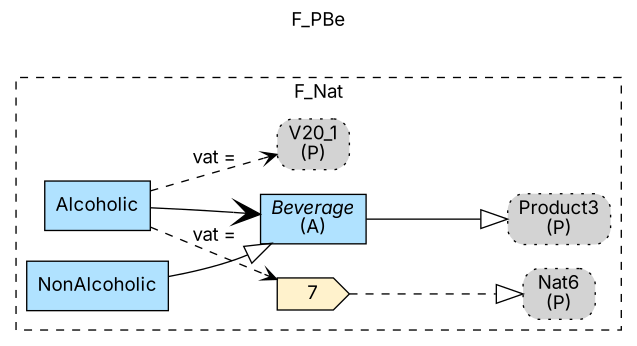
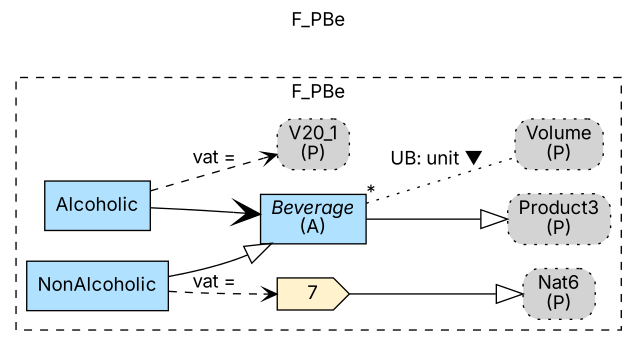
(319, 93) -> (319, 93)
none -> (559, 144)
(207, 251) -> (216, 293)
(423, 294) -> (423, 294)
